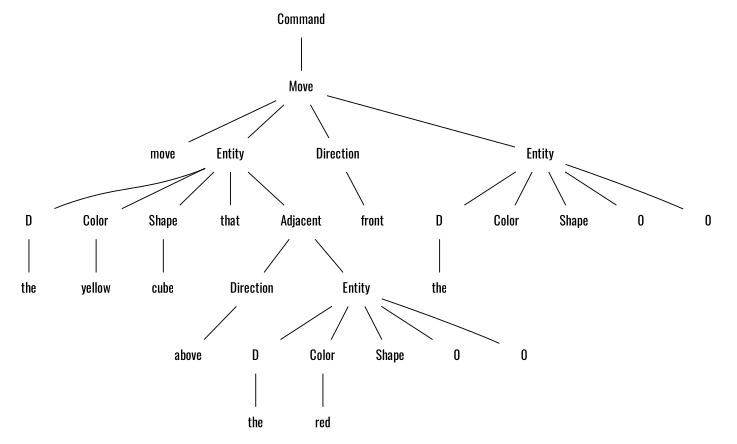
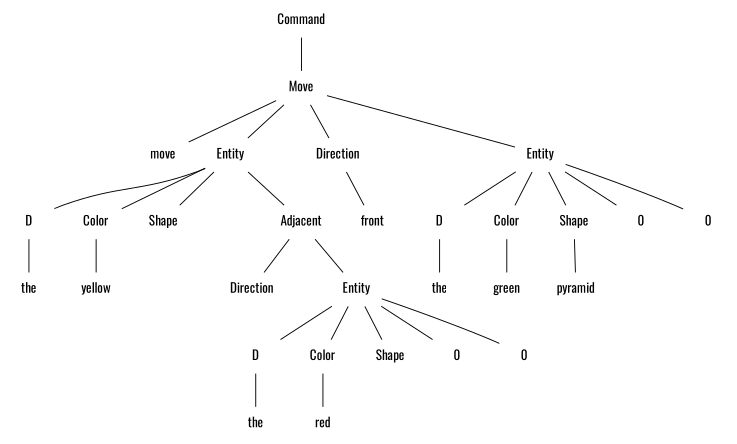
(231, 222) -> none
(163, 289) -> none
none -> (507, 289)
none -> (576, 289)
(189, 357) -> none
